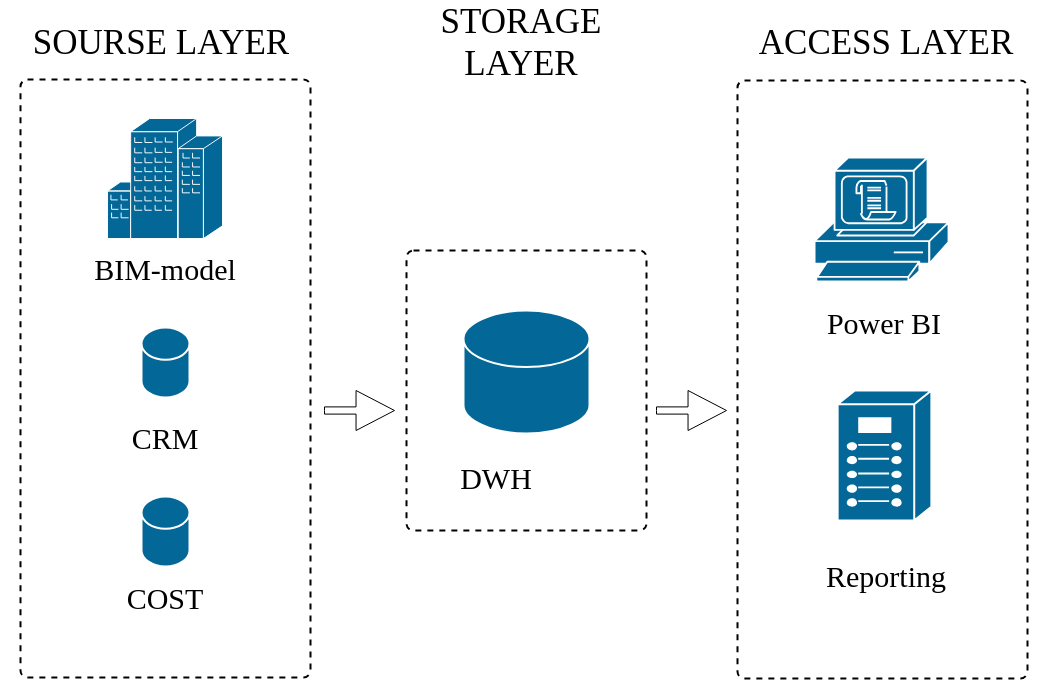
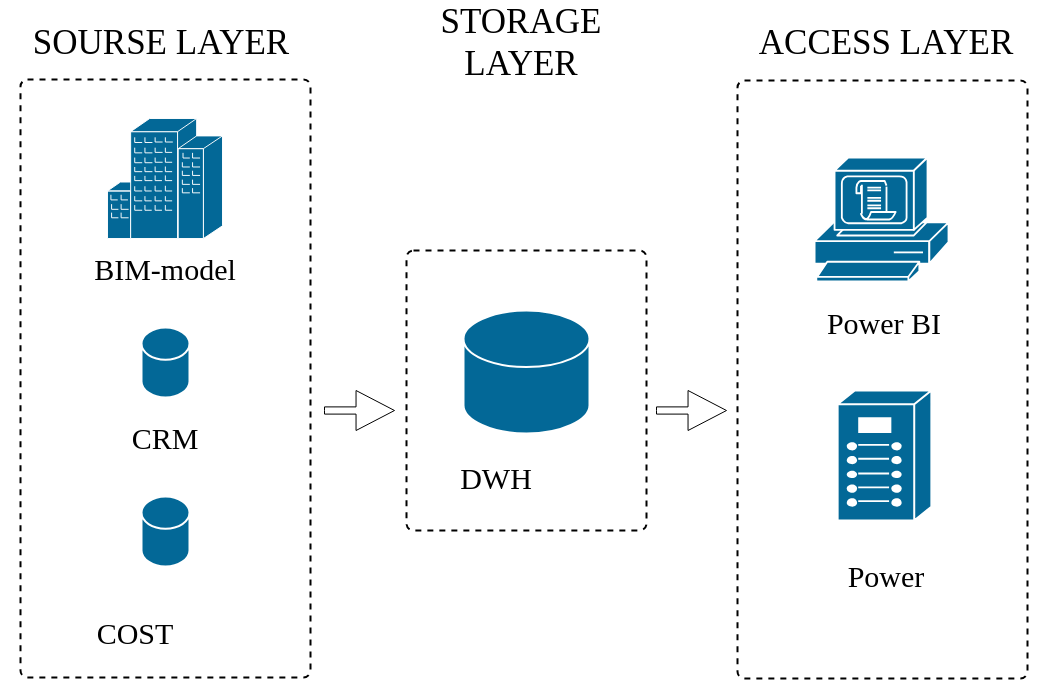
(887, 574) -> (887, 574)
(166, 596) -> (136, 631)
